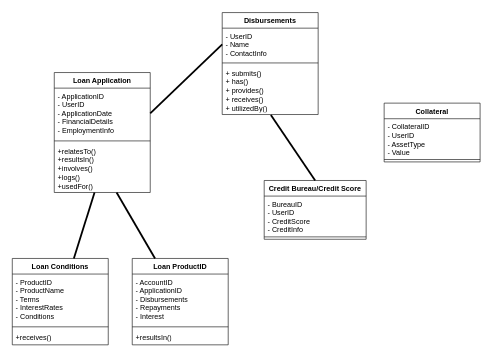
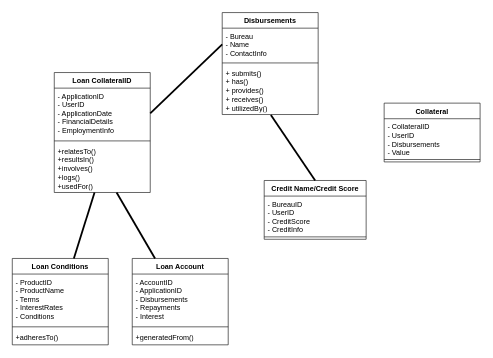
(251, 45) -> (251, 45)
(102, 81) -> (102, 81)
(412, 140) -> (416, 140)
(315, 189) -> (315, 189)
(180, 267) -> (180, 267)
(37, 338) -> (40, 338)
(159, 338) -> (168, 338)
